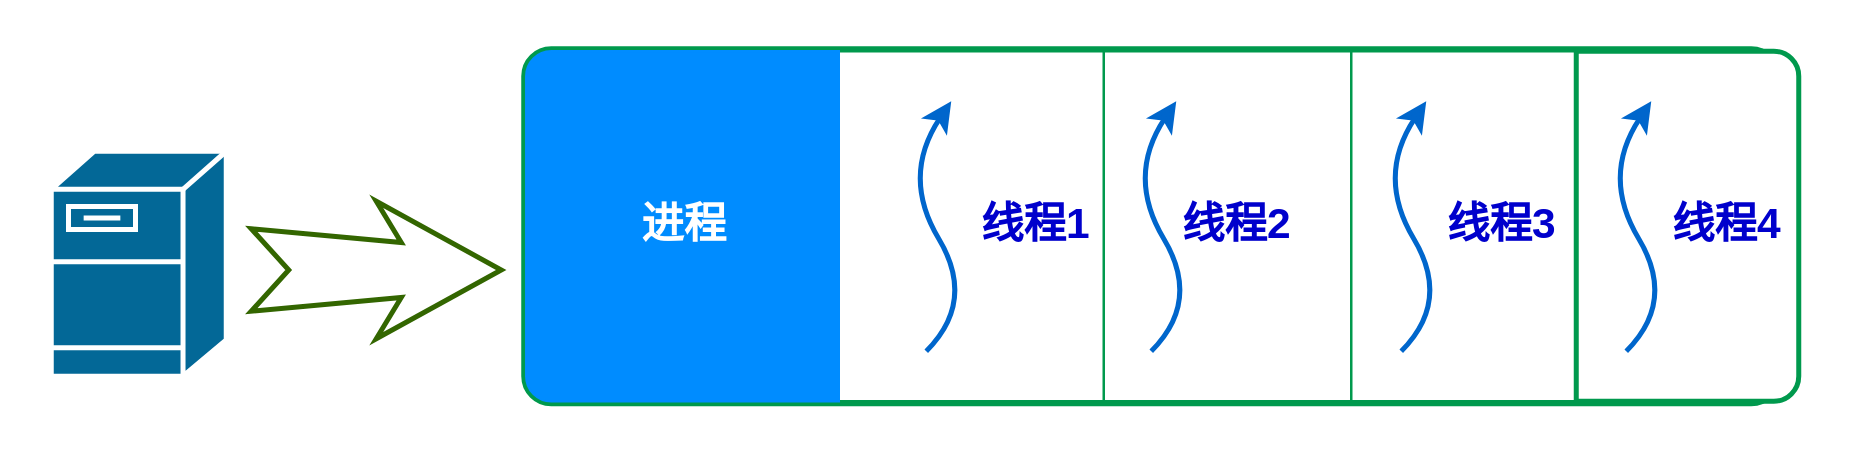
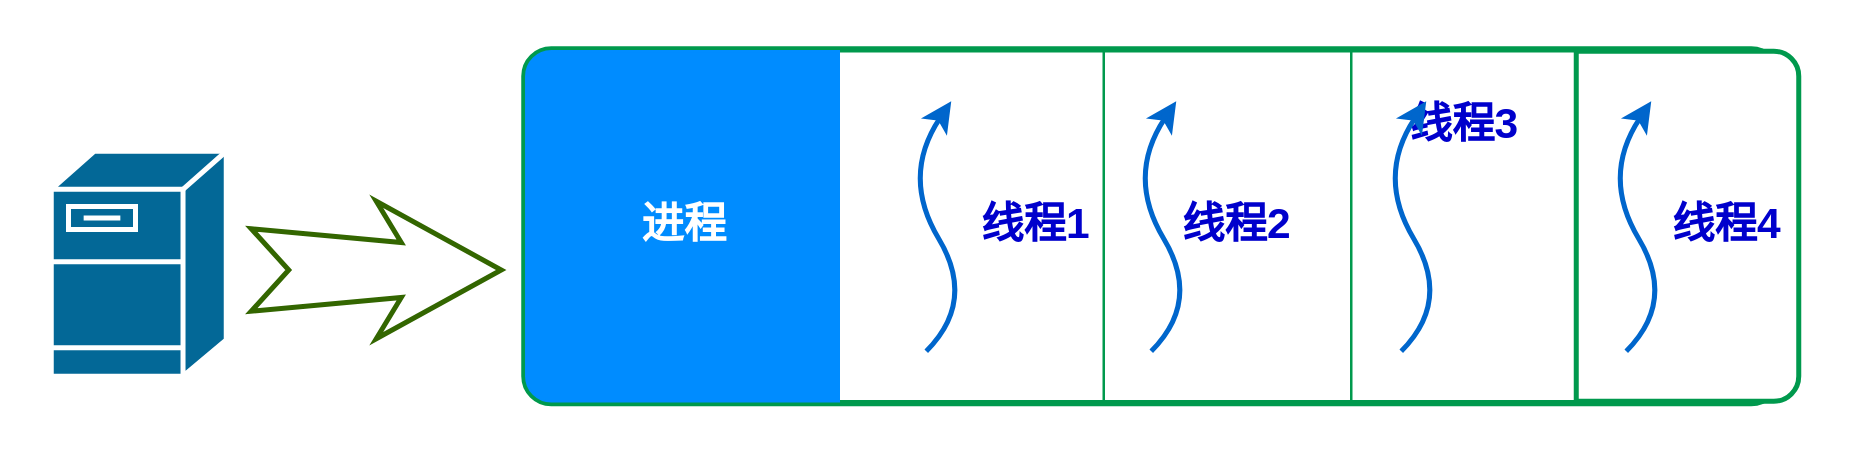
(1501, 226) -> (1464, 126)
